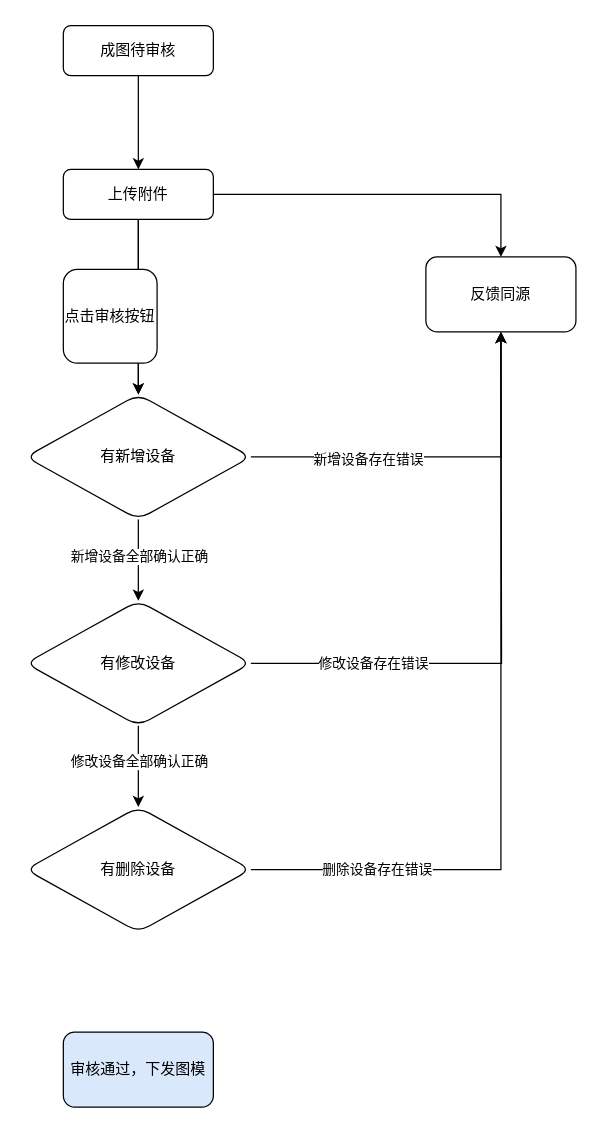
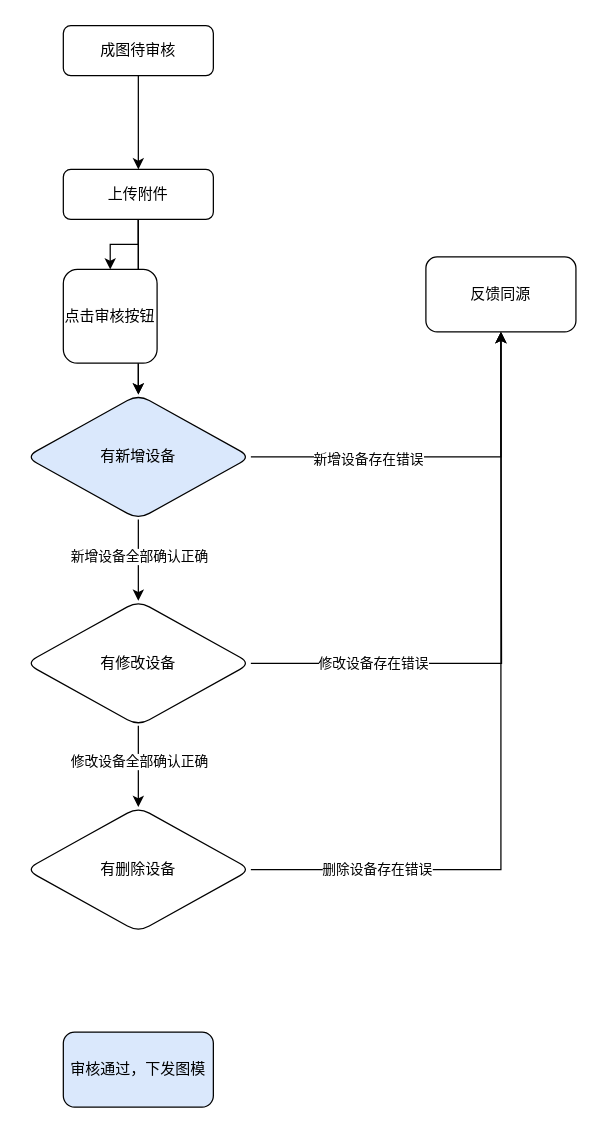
(383, 194) -> (115, 244)
(138, 457) -> (138, 457)
